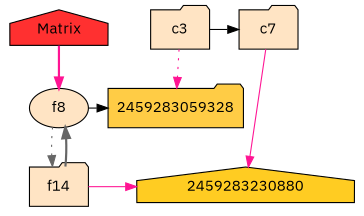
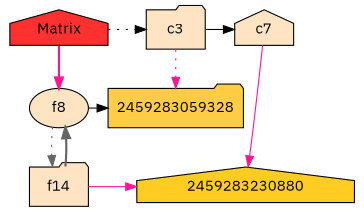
none -> (122, 29)
(269, 29) -> (264, 29)
